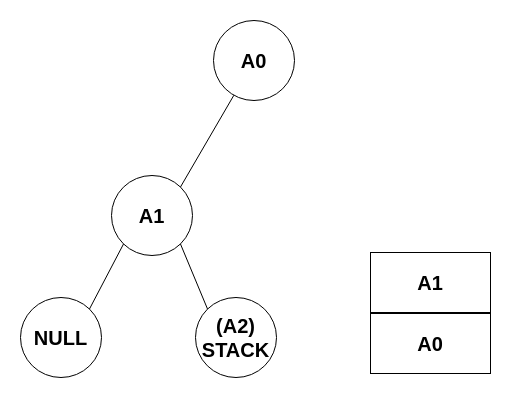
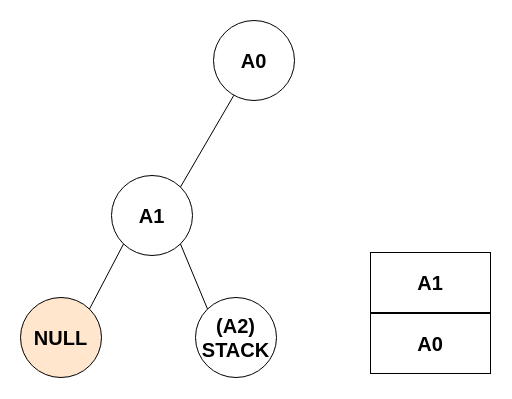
(61, 338) -> (61, 338)
